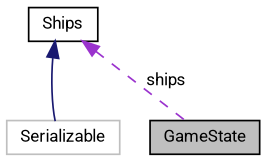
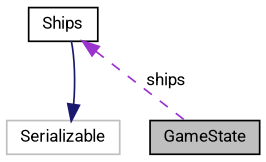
(52, 90) -> (74, 72)
